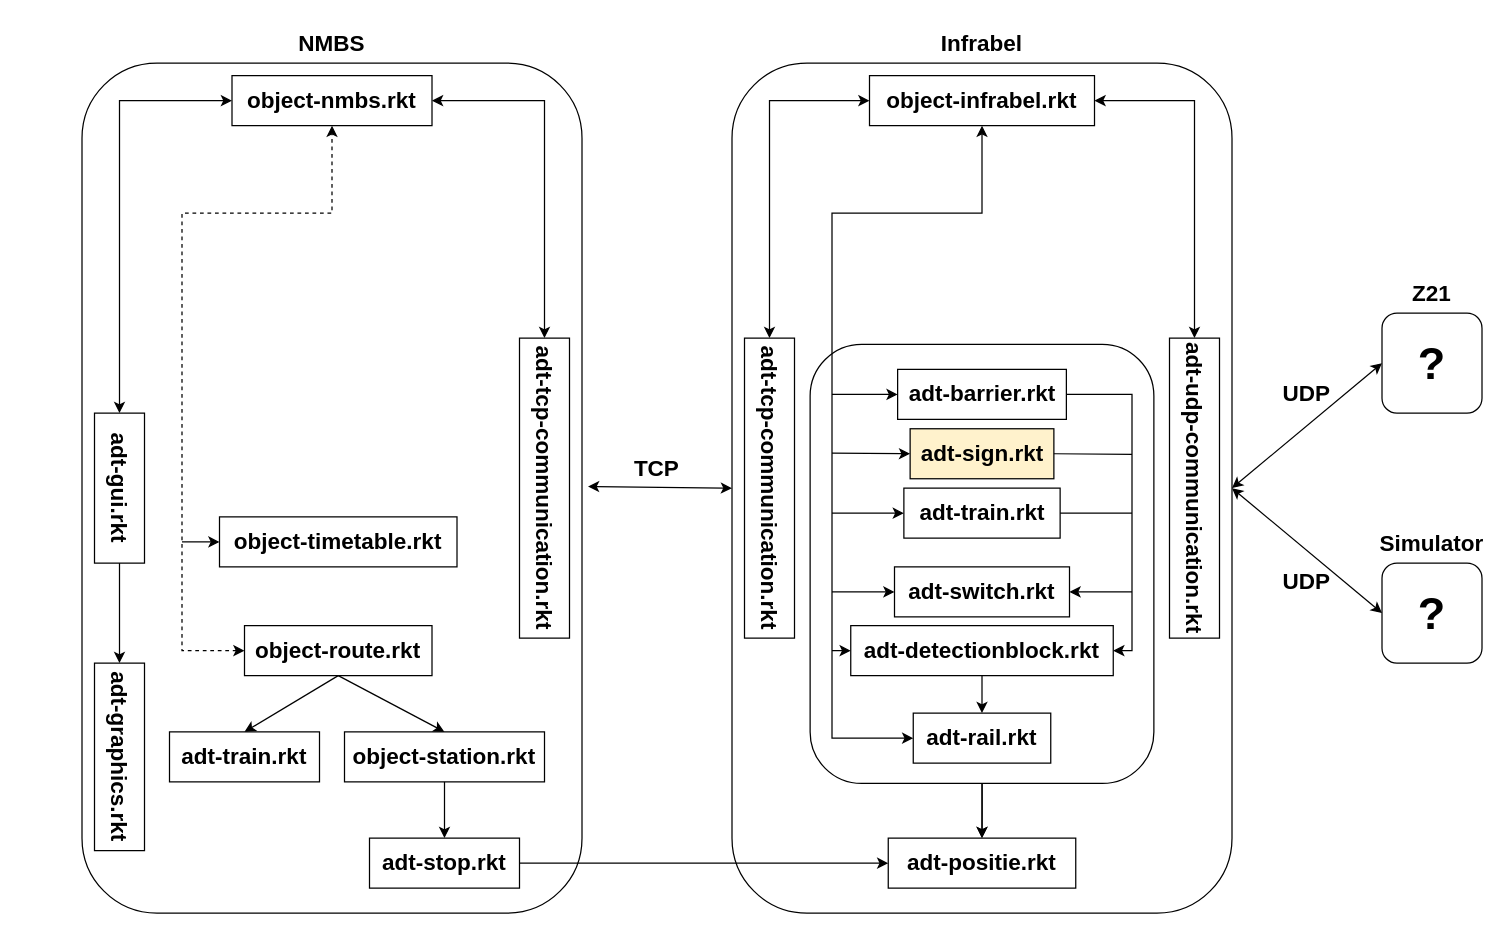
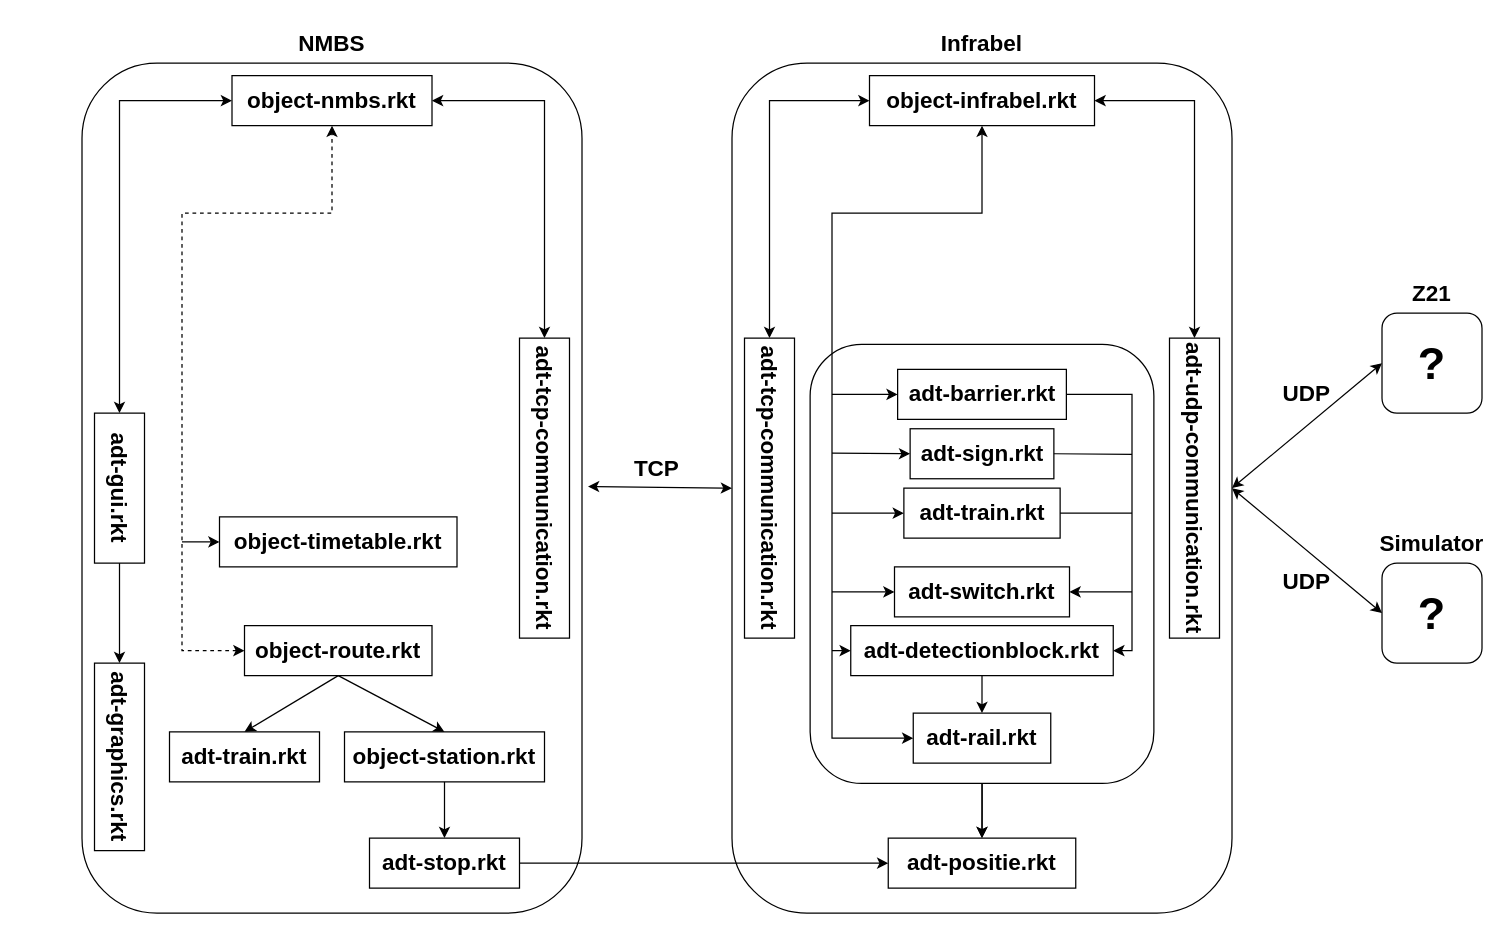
(982, 454) -> (982, 454)
